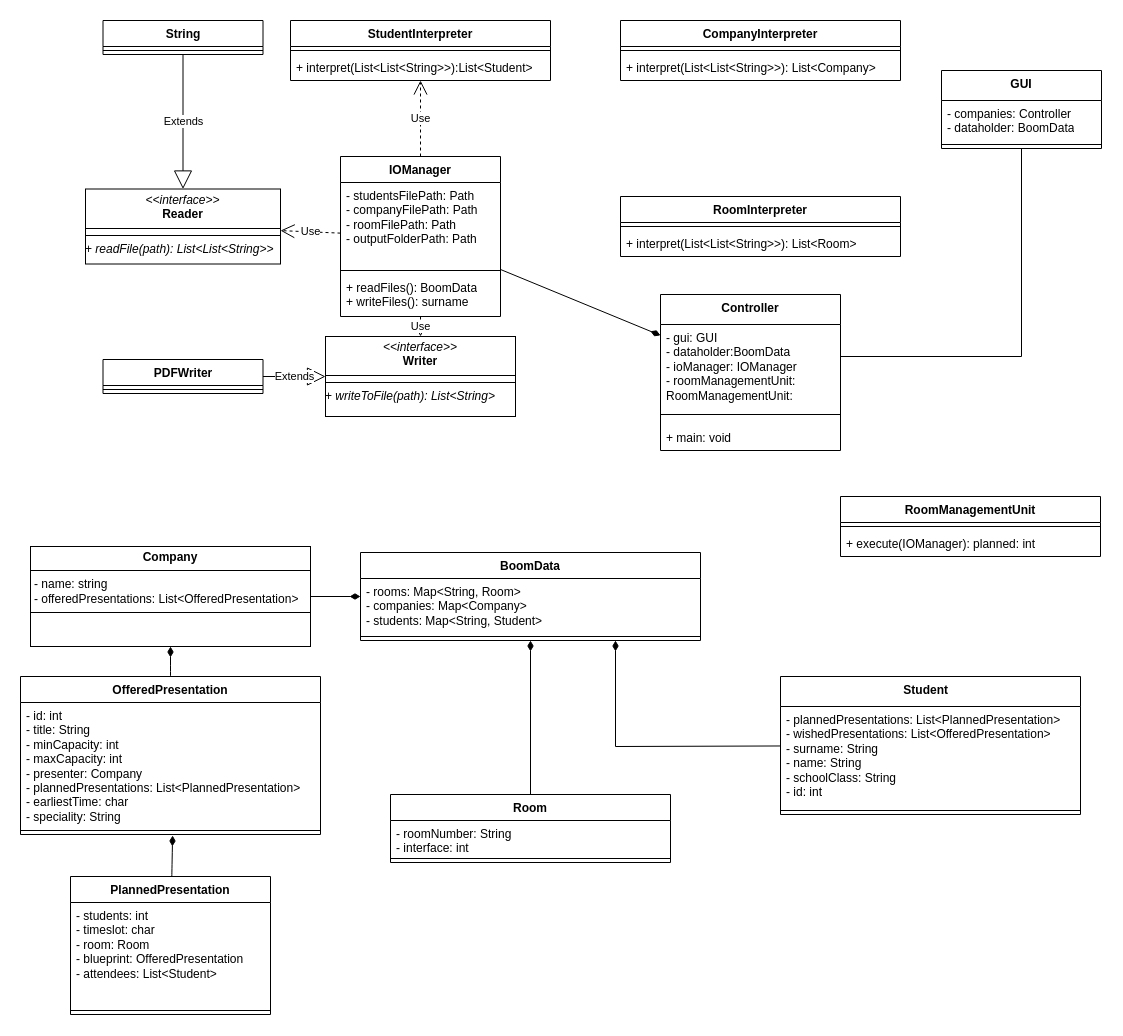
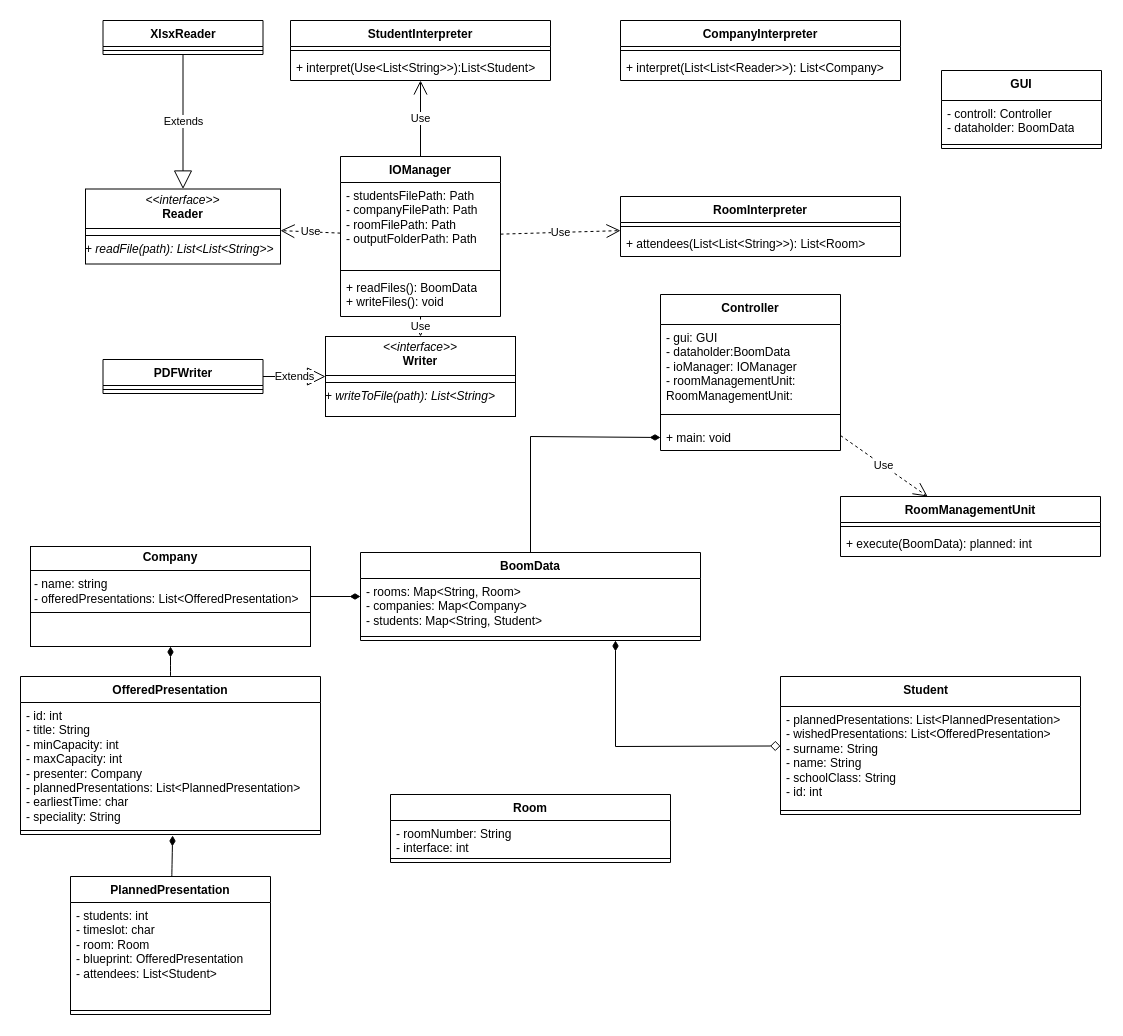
(184, 35) -> (184, 35)
(422, 76) -> (422, 76)
(762, 76) -> (762, 76)
(1015, 122) -> (1015, 122)
(421, 140) -> (421, 140)
none -> (560, 232)
(759, 245) -> (760, 245)
(416, 296) -> (416, 296)
(577, 301) -> none
(1022, 344) -> none
none -> (533, 437)
none -> (884, 466)
(950, 545) -> (946, 545)
(531, 722) -> none
(774, 746) -> (770, 746)
